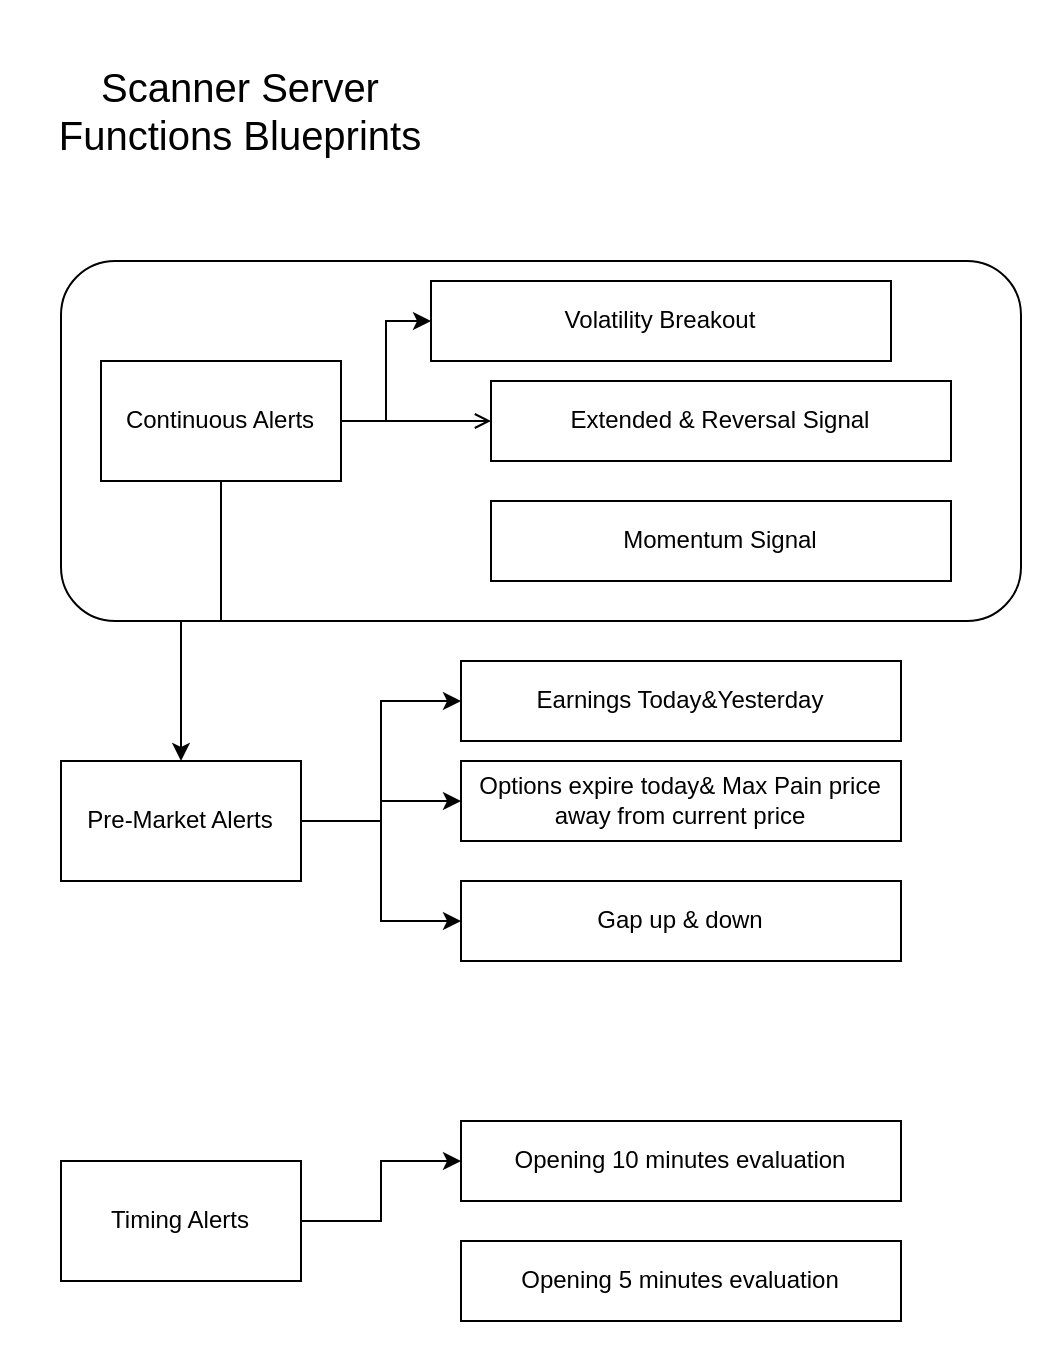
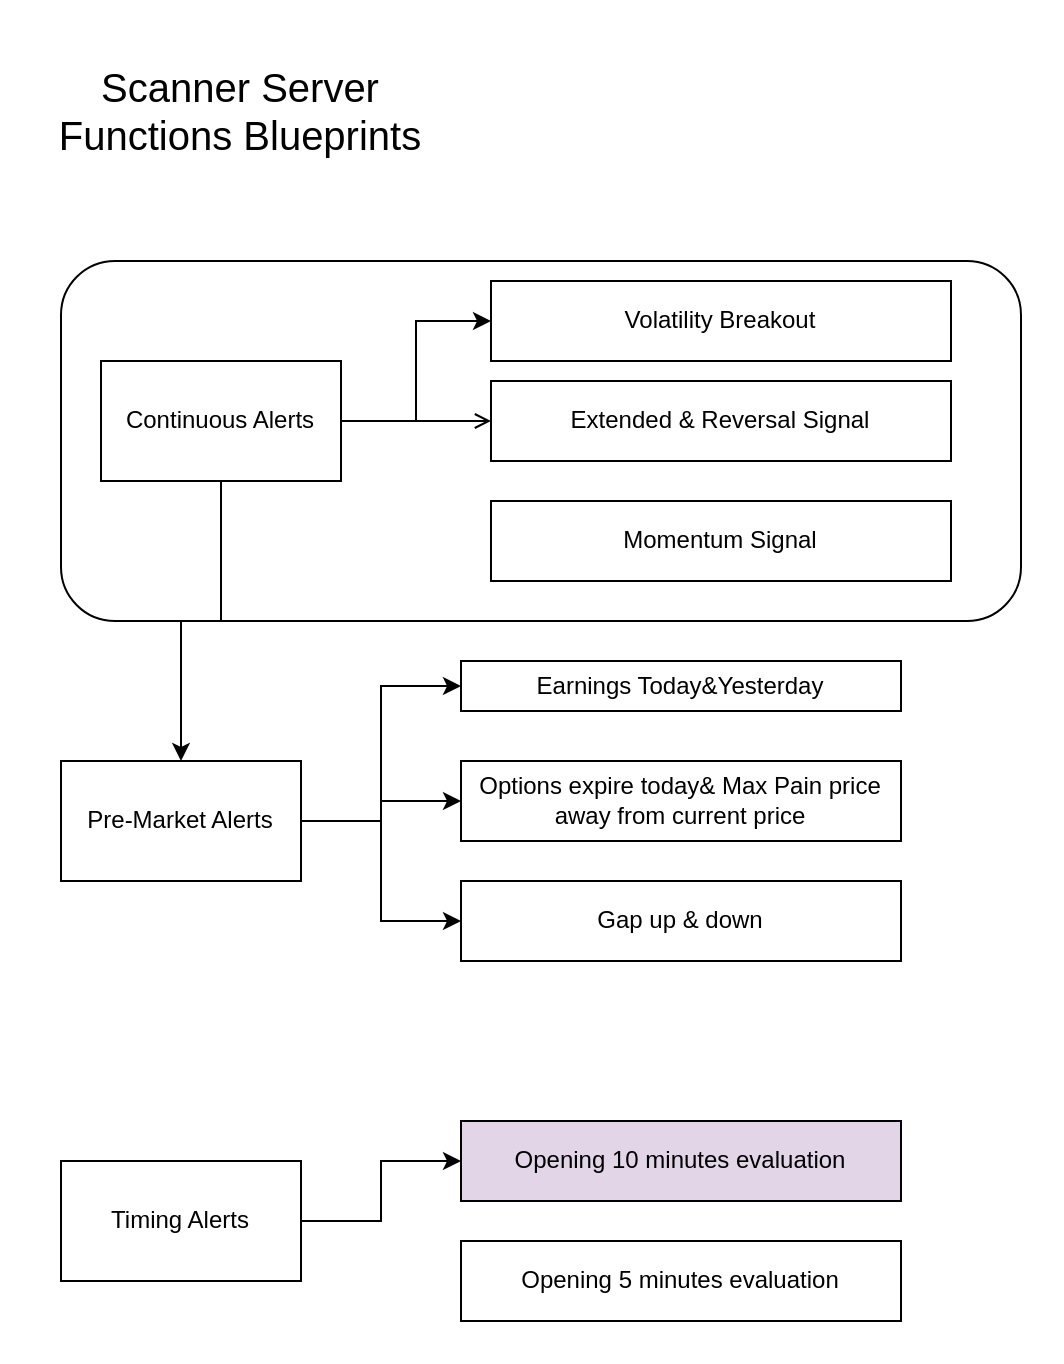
(661, 321) -> (721, 321)
(681, 701) -> (681, 686)
(681, 1161) -> (681, 1161)
